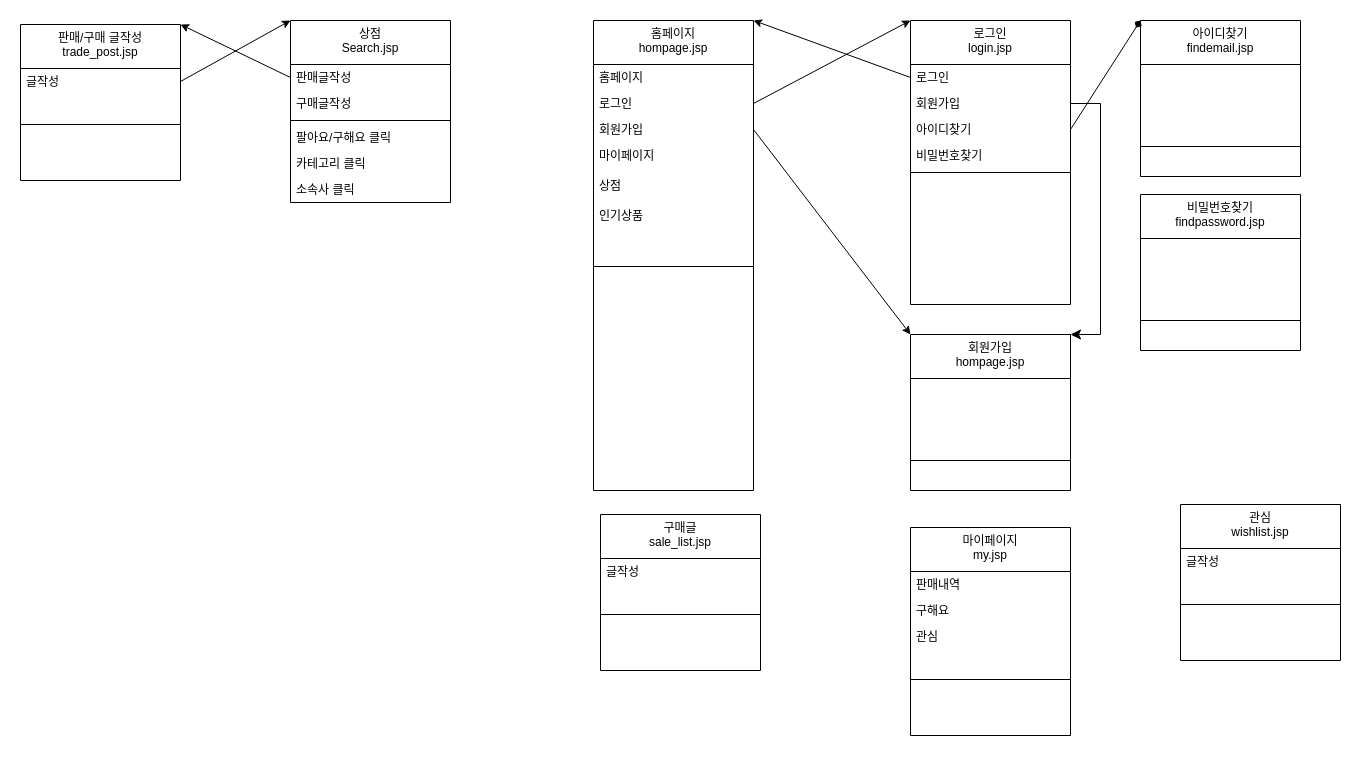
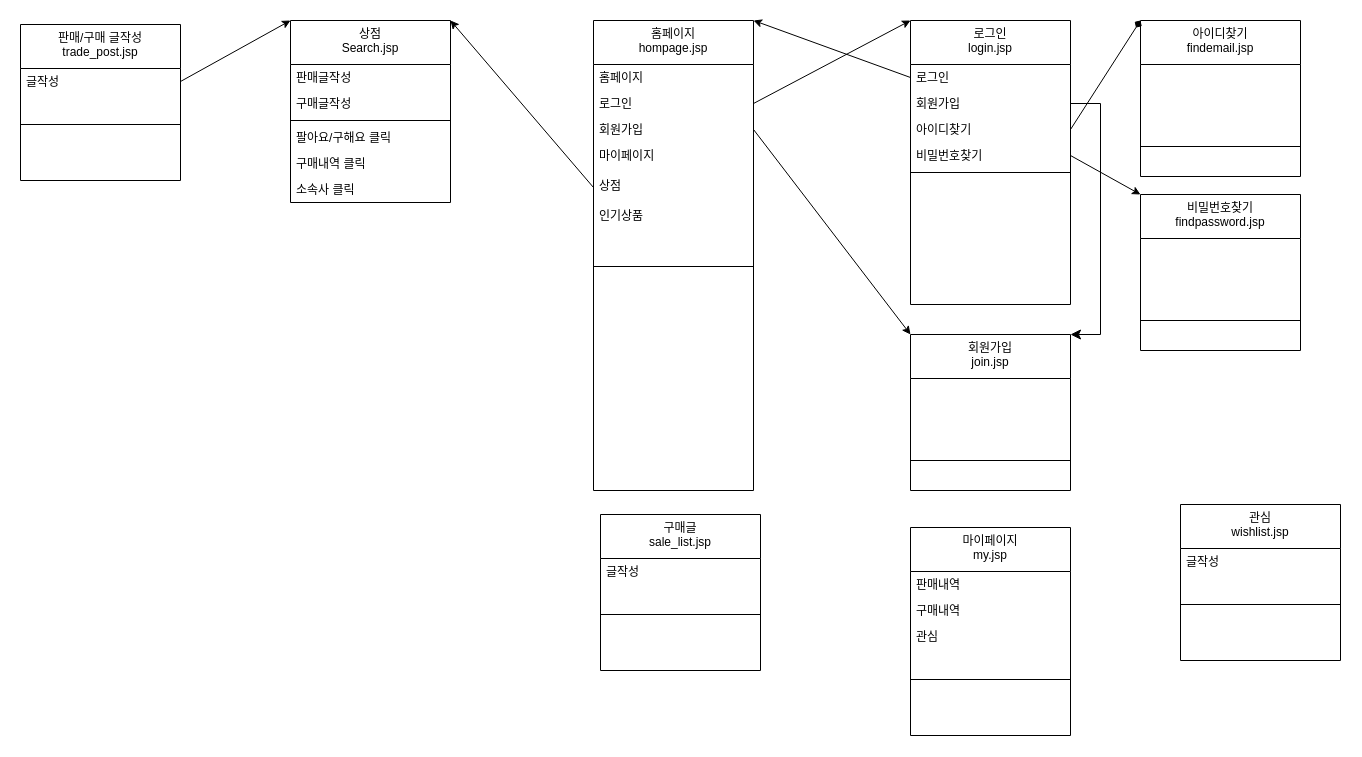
(237, 52) -> none
none -> (523, 105)
(334, 164) -> (334, 164)
none -> (1103, 174)
(990, 348) -> (990, 348)
(934, 611) -> (940, 611)
